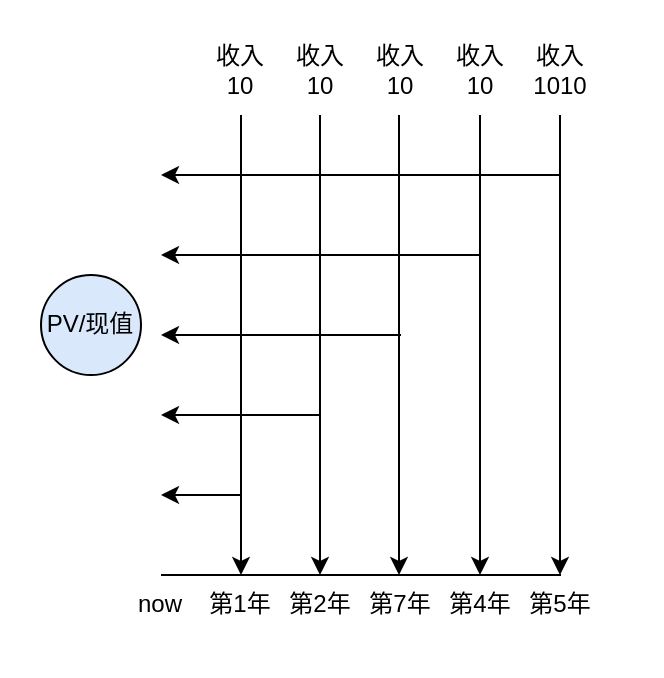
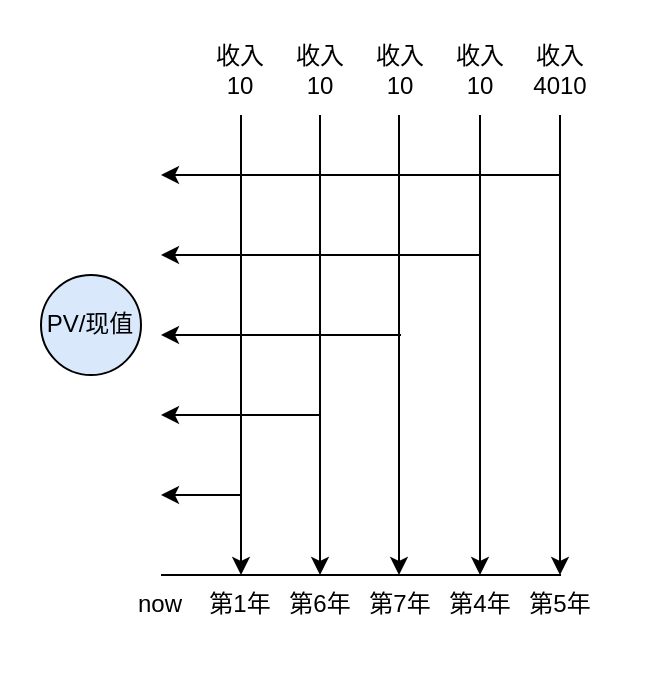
(561, 71) -> (561, 71)
(321, 605) -> (321, 605)
